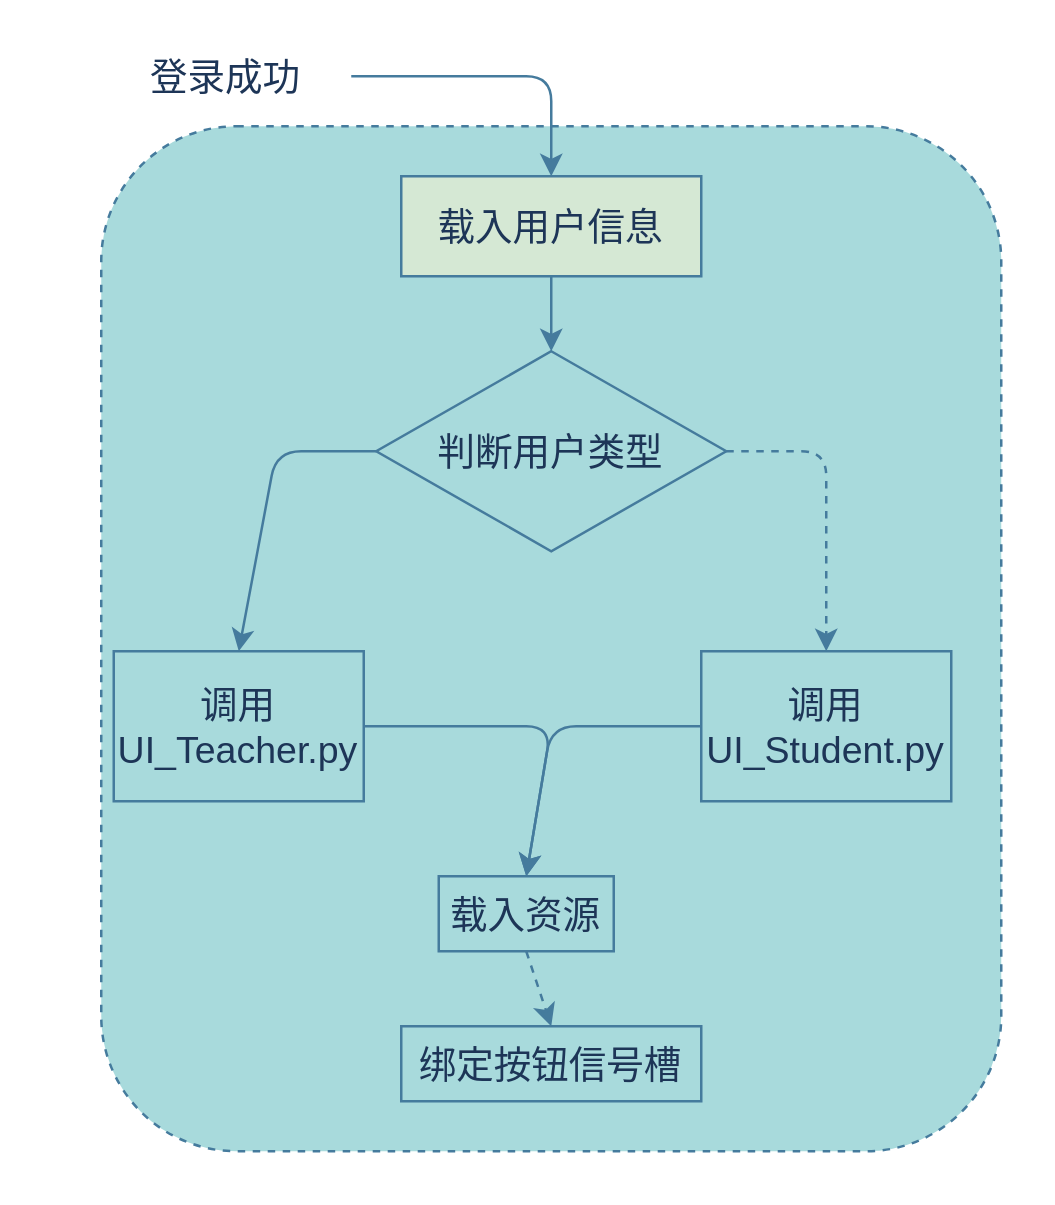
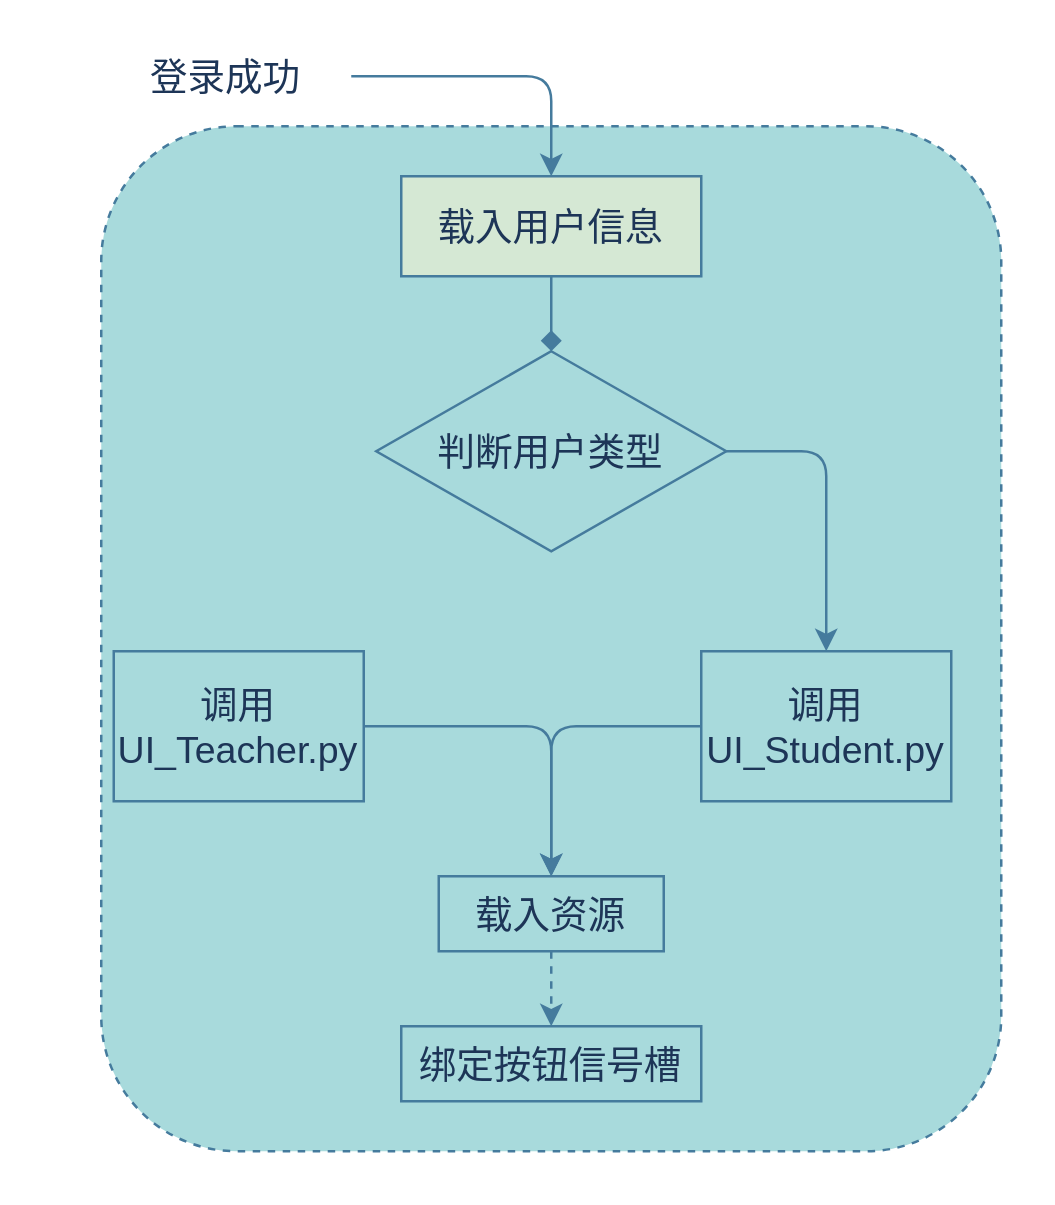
(551, 332) -> (551, 331)
(267, 500) -> none
(826, 502) -> (826, 502)
(526, 914) -> (551, 914)
